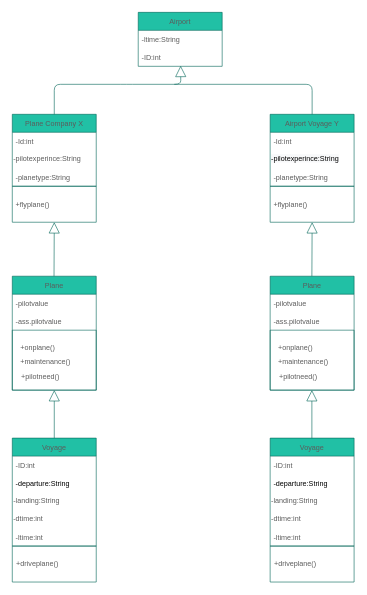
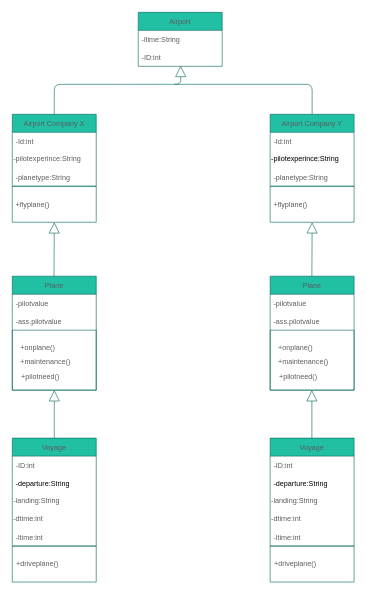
(54, 124) -> (54, 124)
(312, 124) -> (312, 124)
